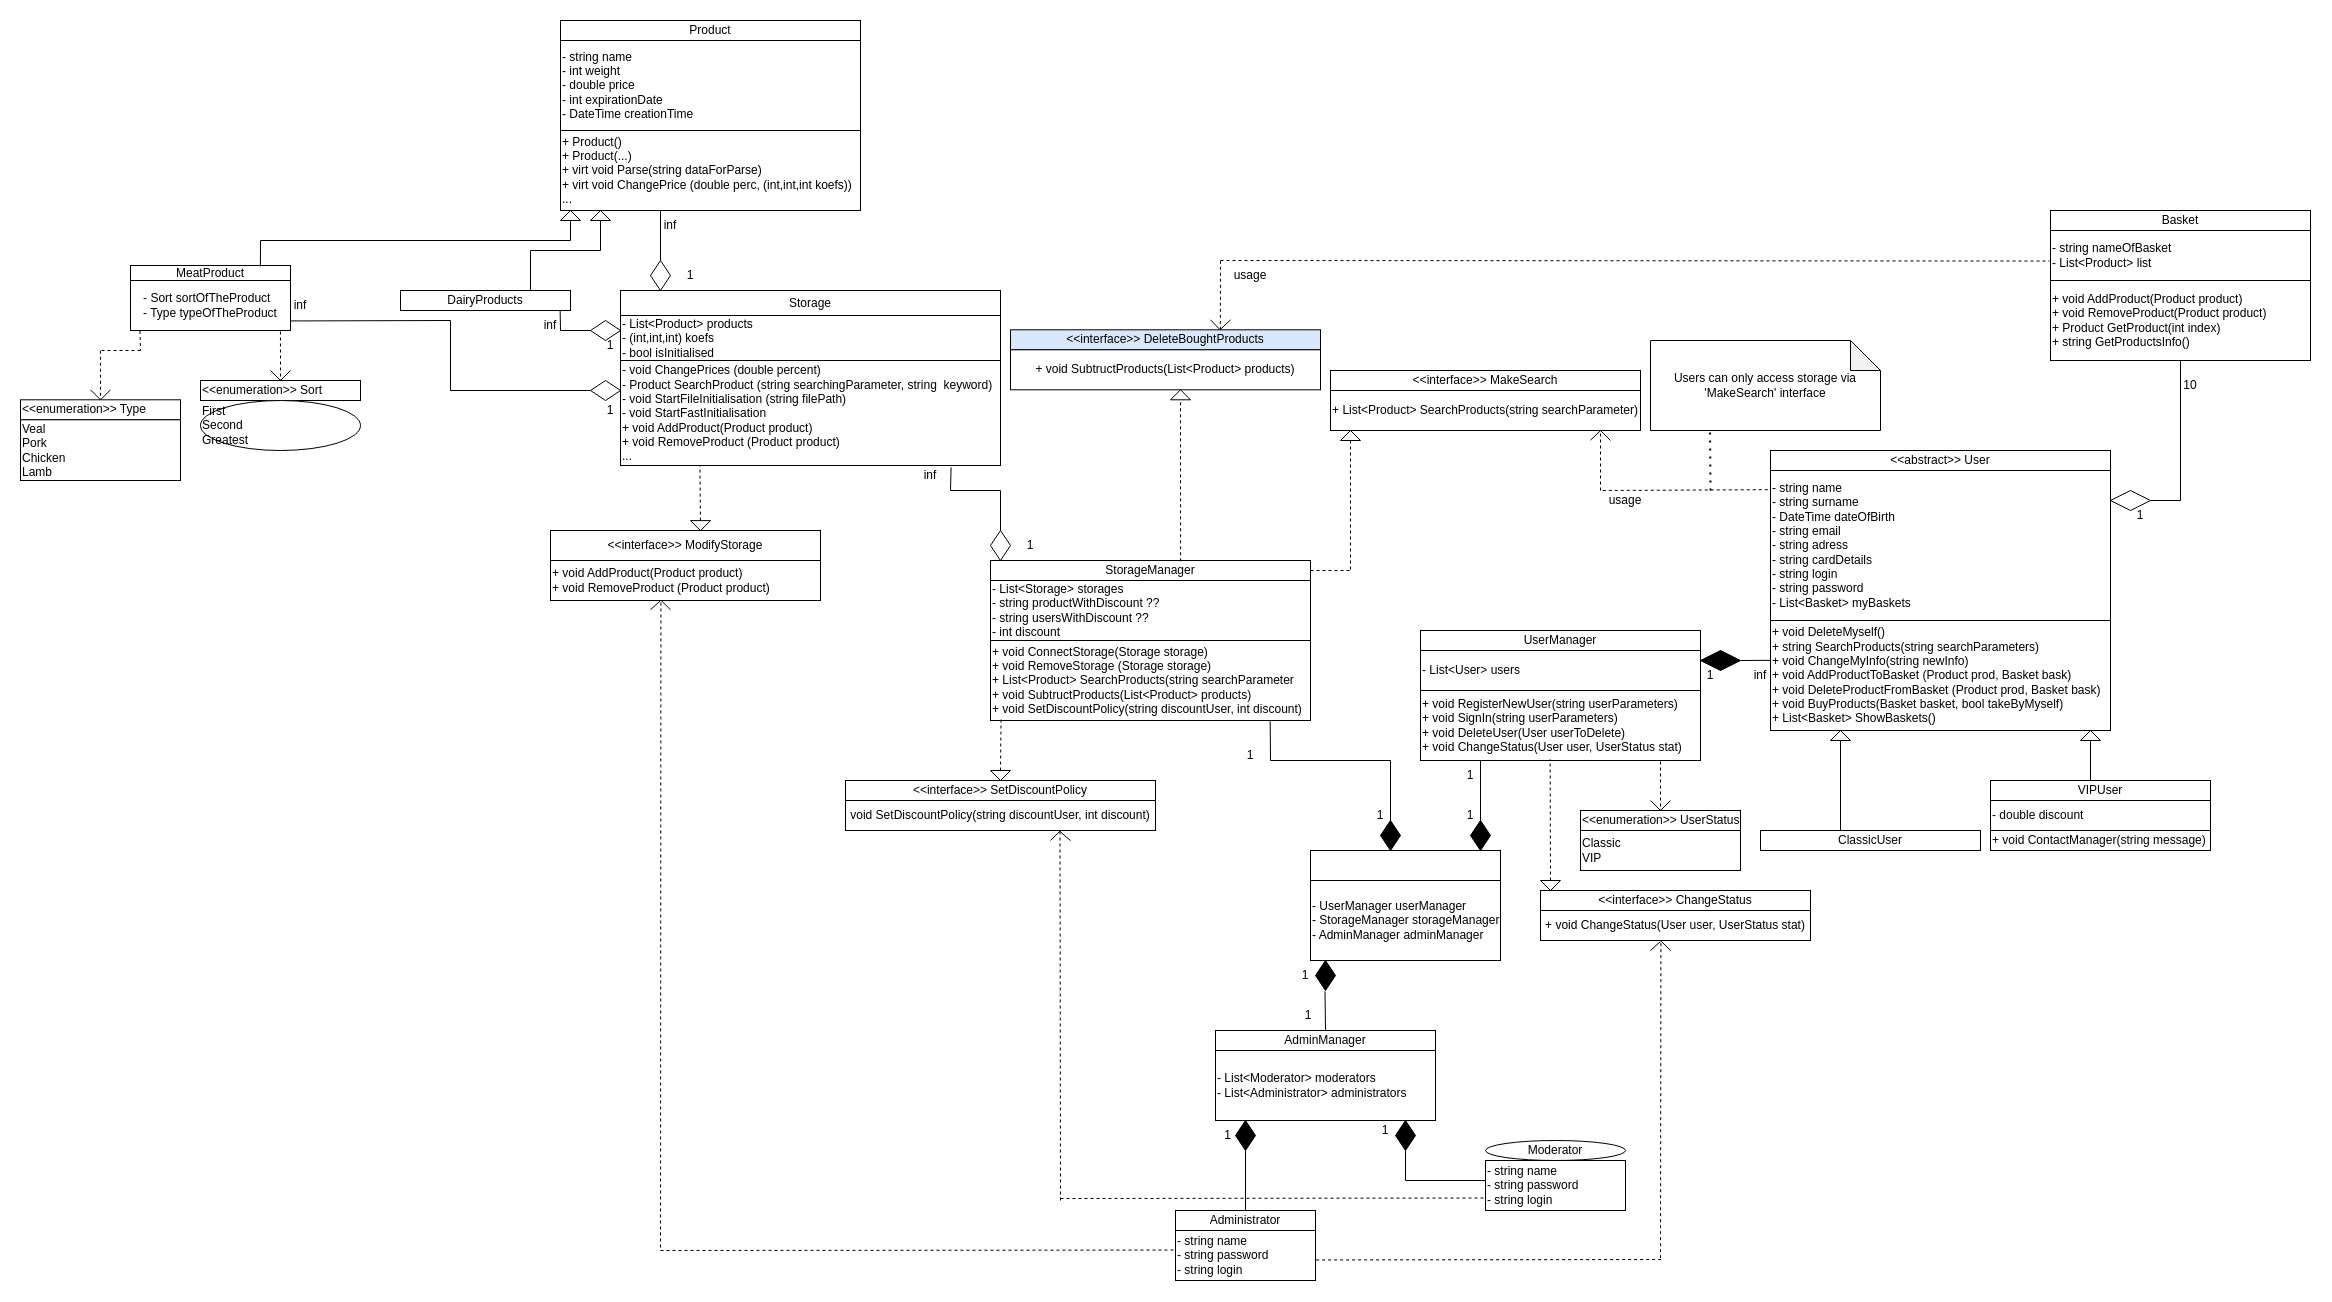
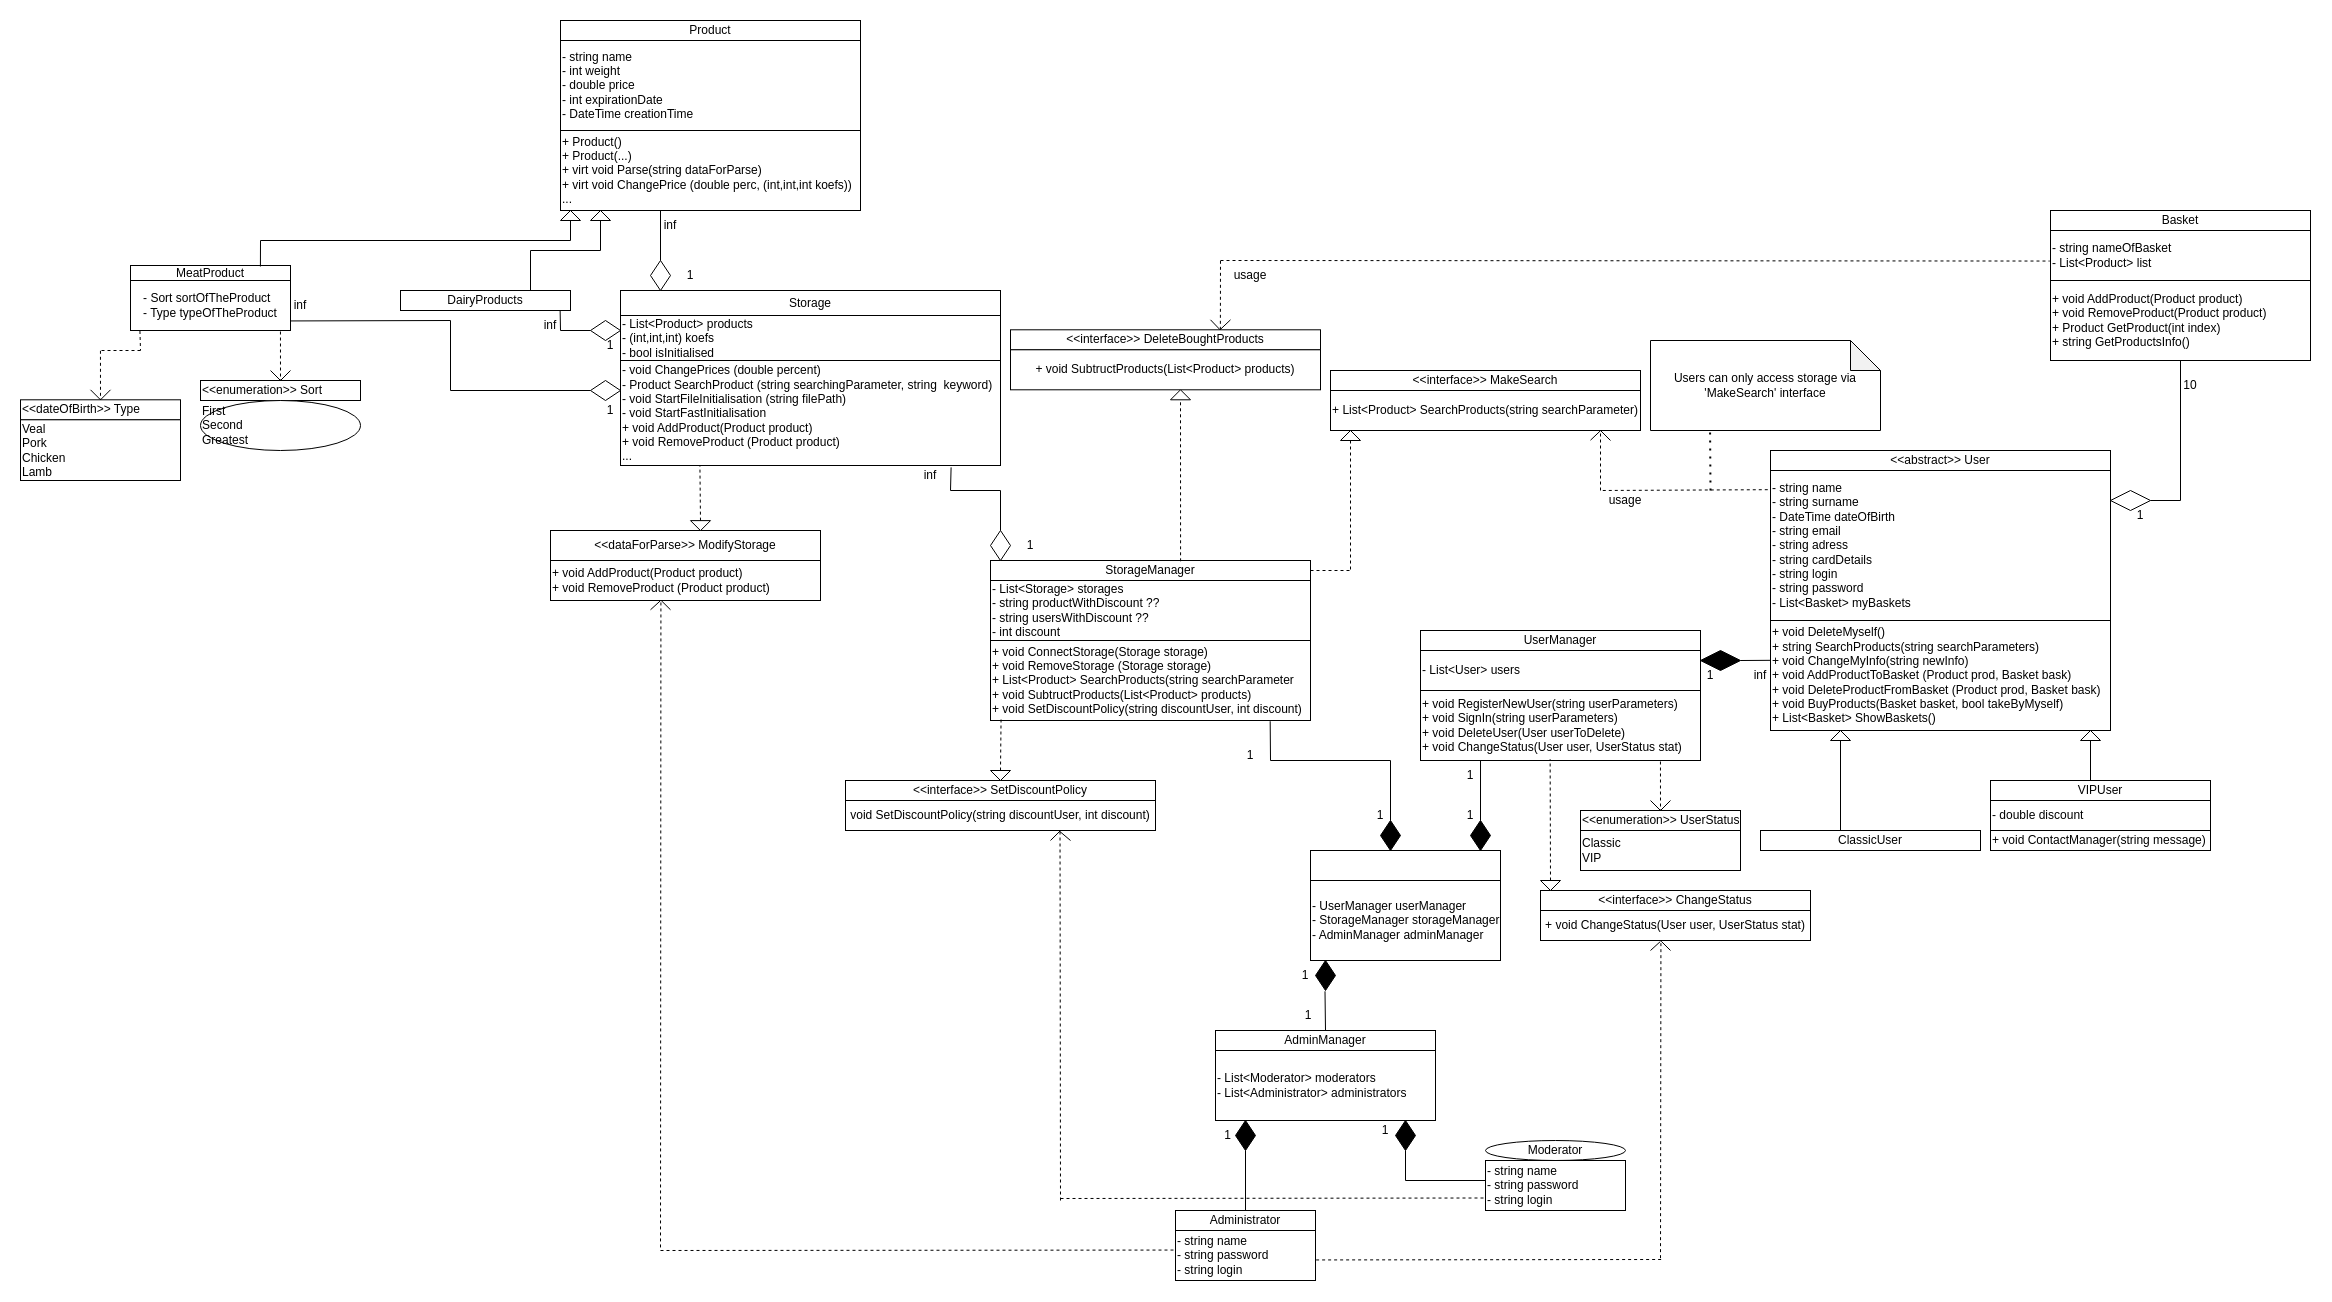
(1166, 340) -> (1166, 340)
(87, 410) -> (87, 410)
(686, 546) -> (686, 546)
